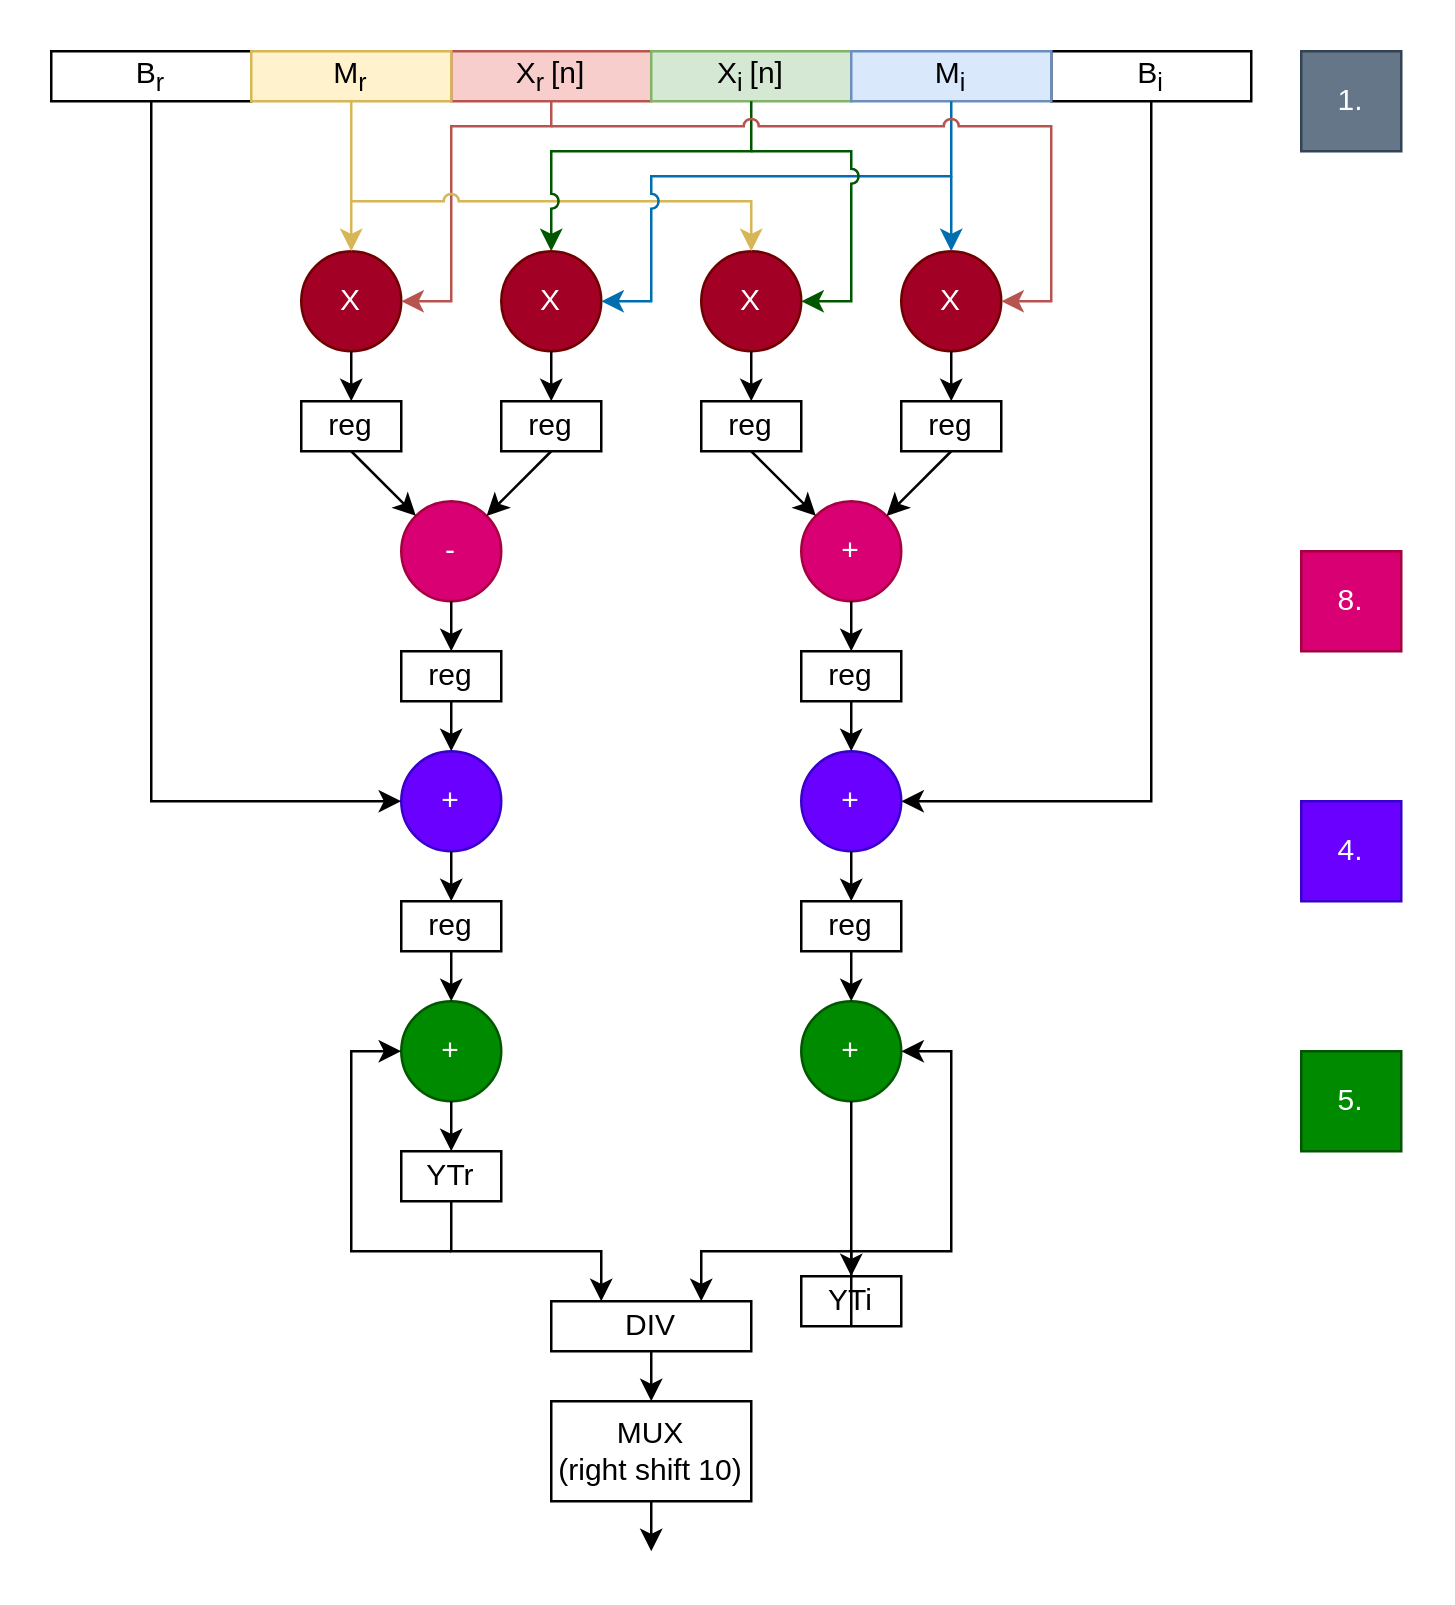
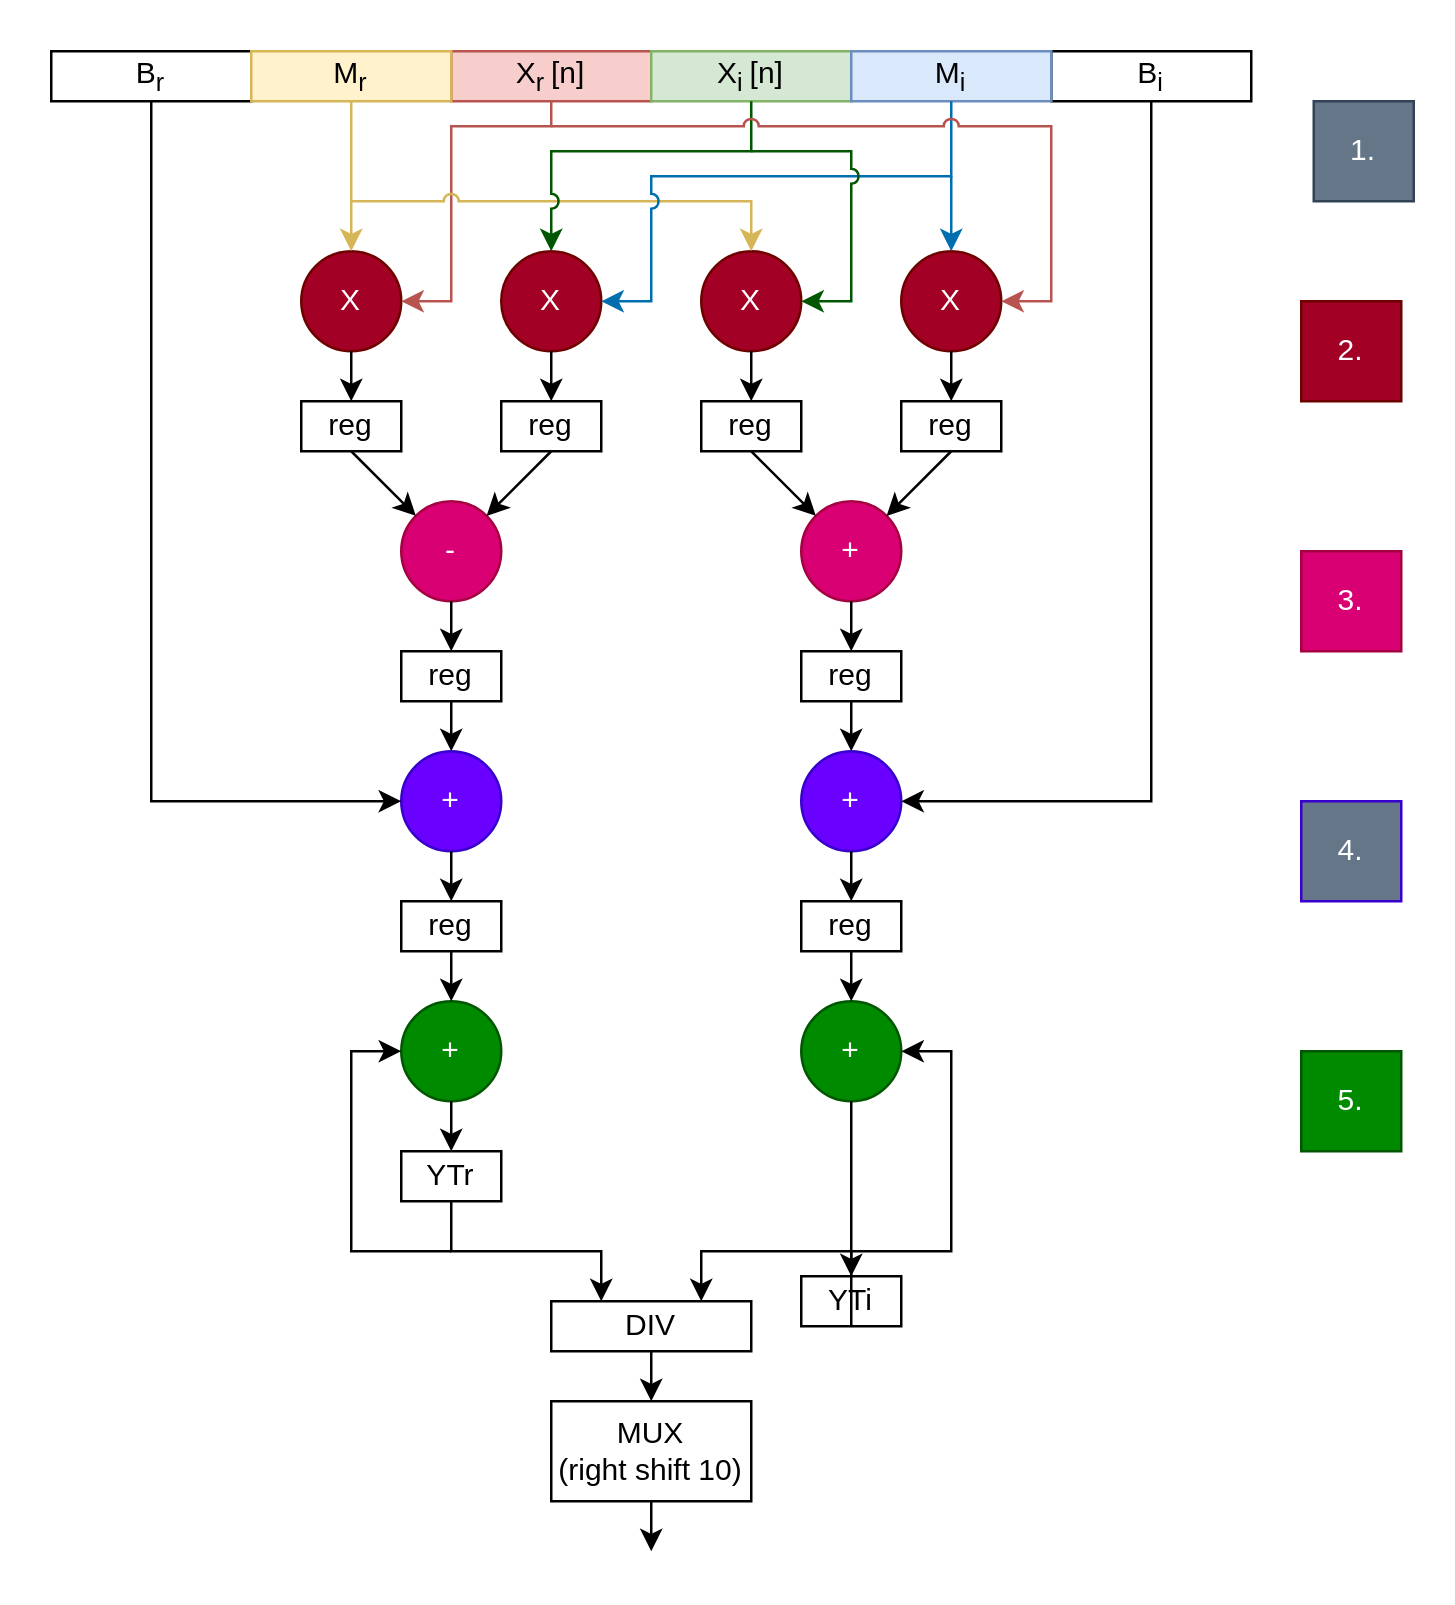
(1351, 101) -> (1364, 151)
none -> (1351, 351)
(1351, 601) -> (1351, 601)
(1351, 851) -> (1351, 851)
